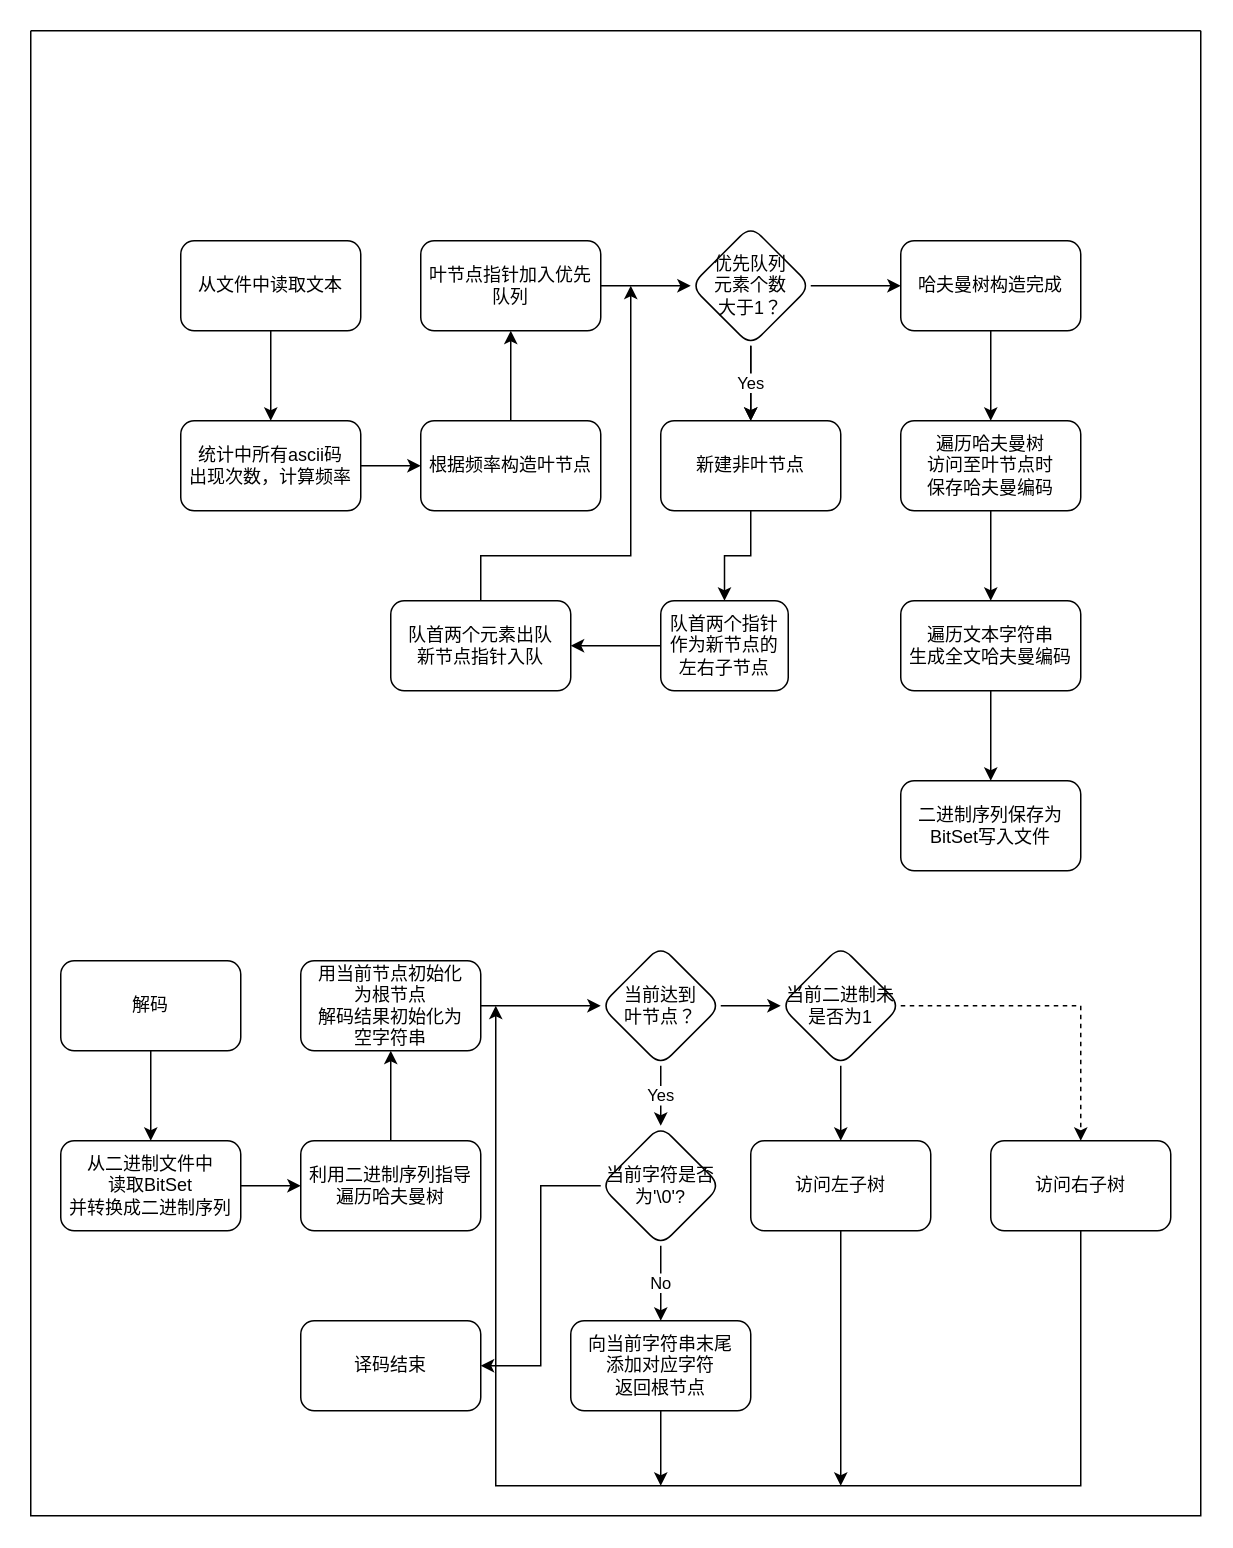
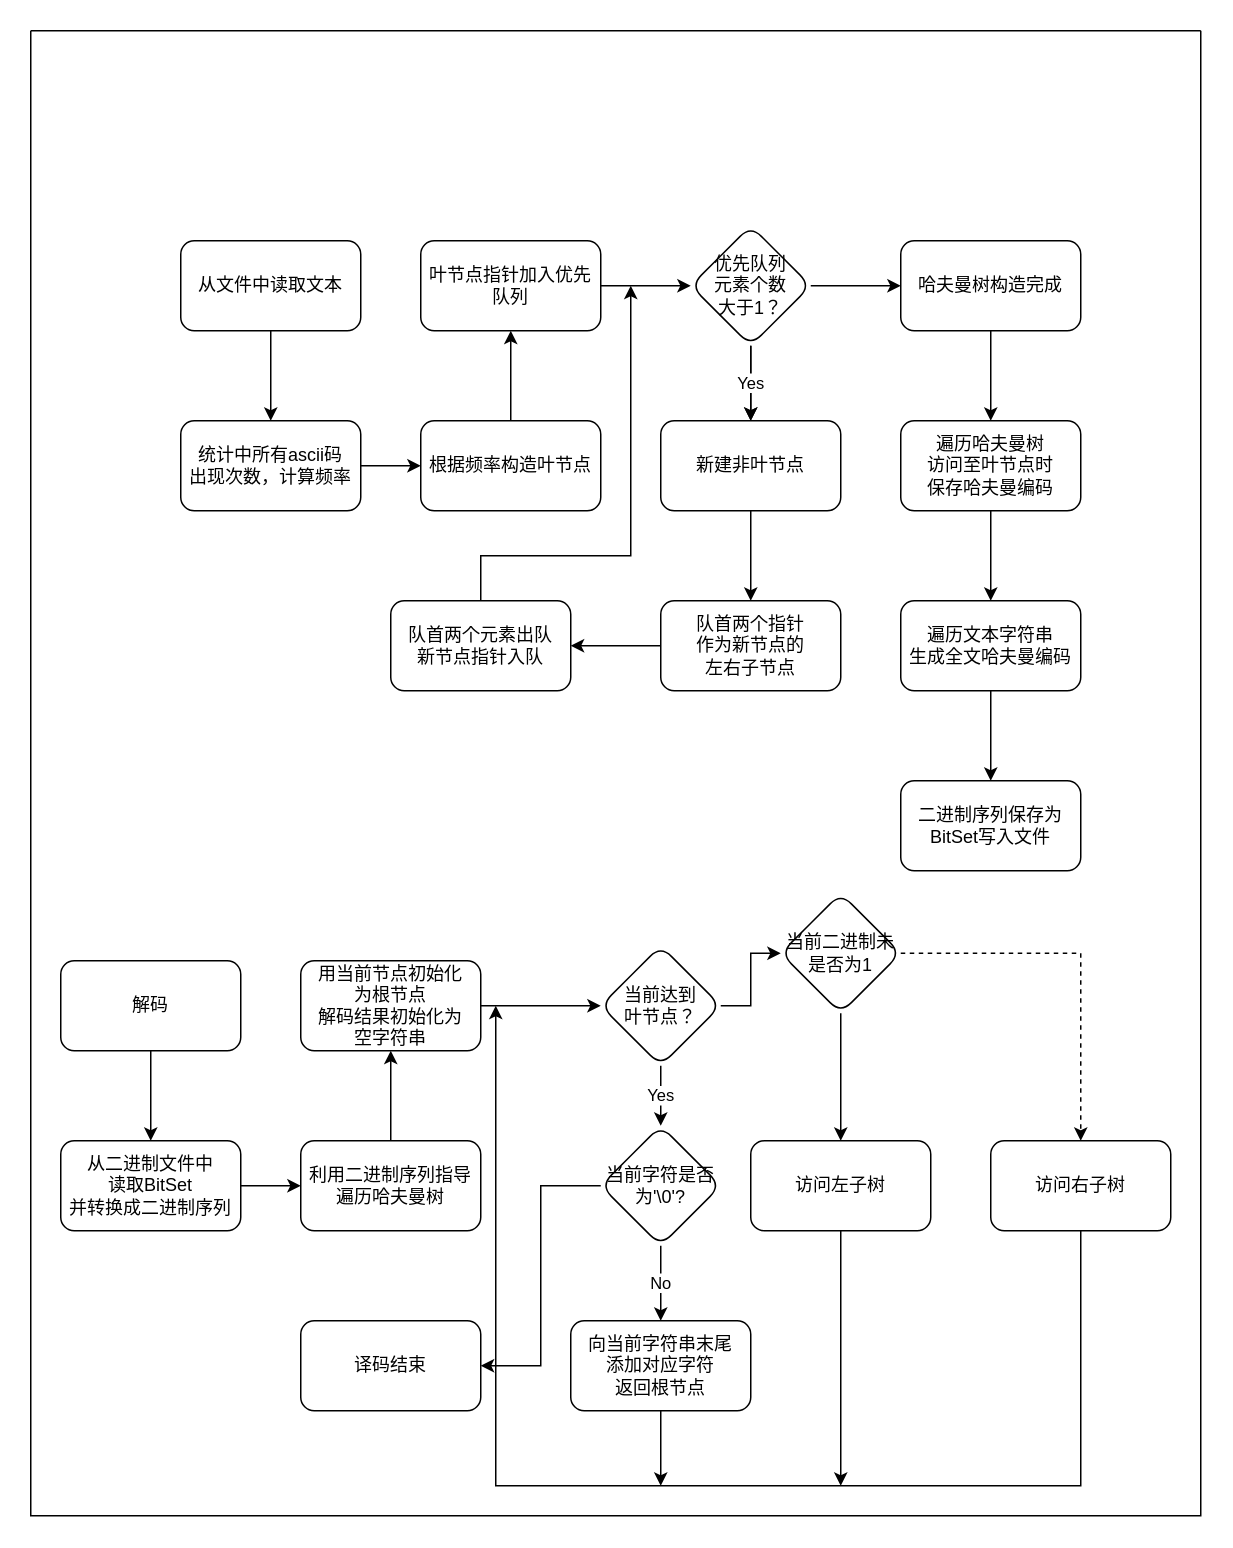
(725, 646) -> (751, 646)
(841, 1006) -> (841, 953)
